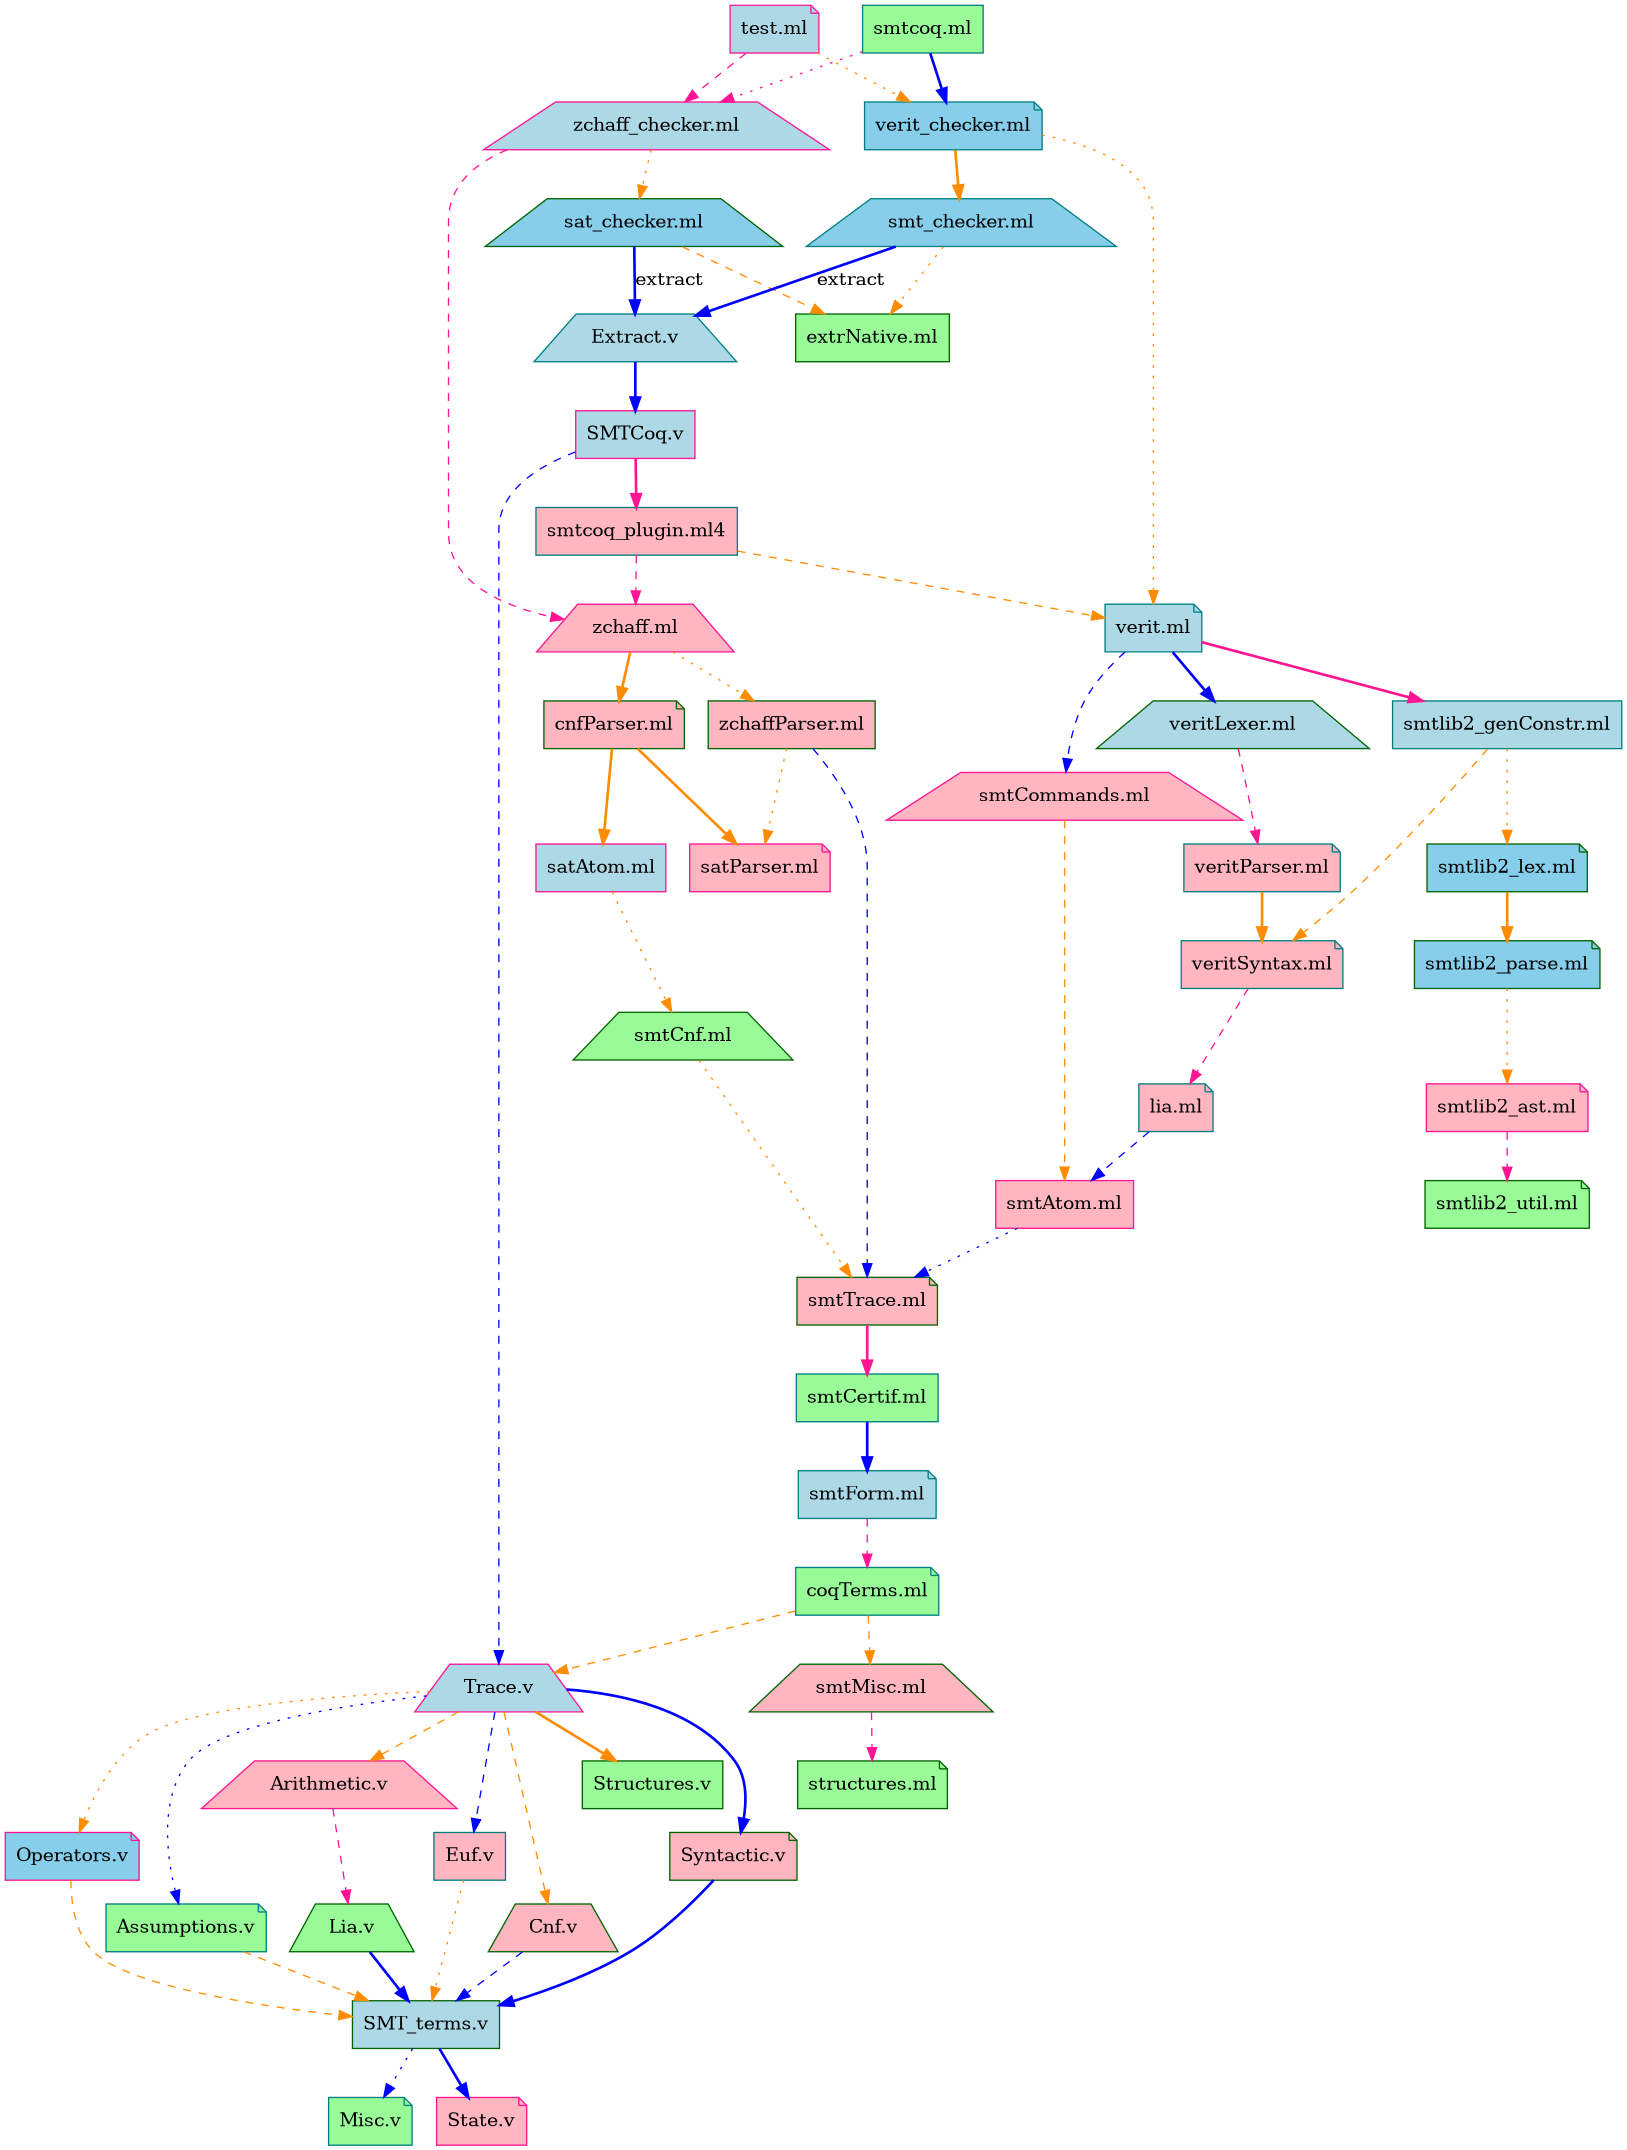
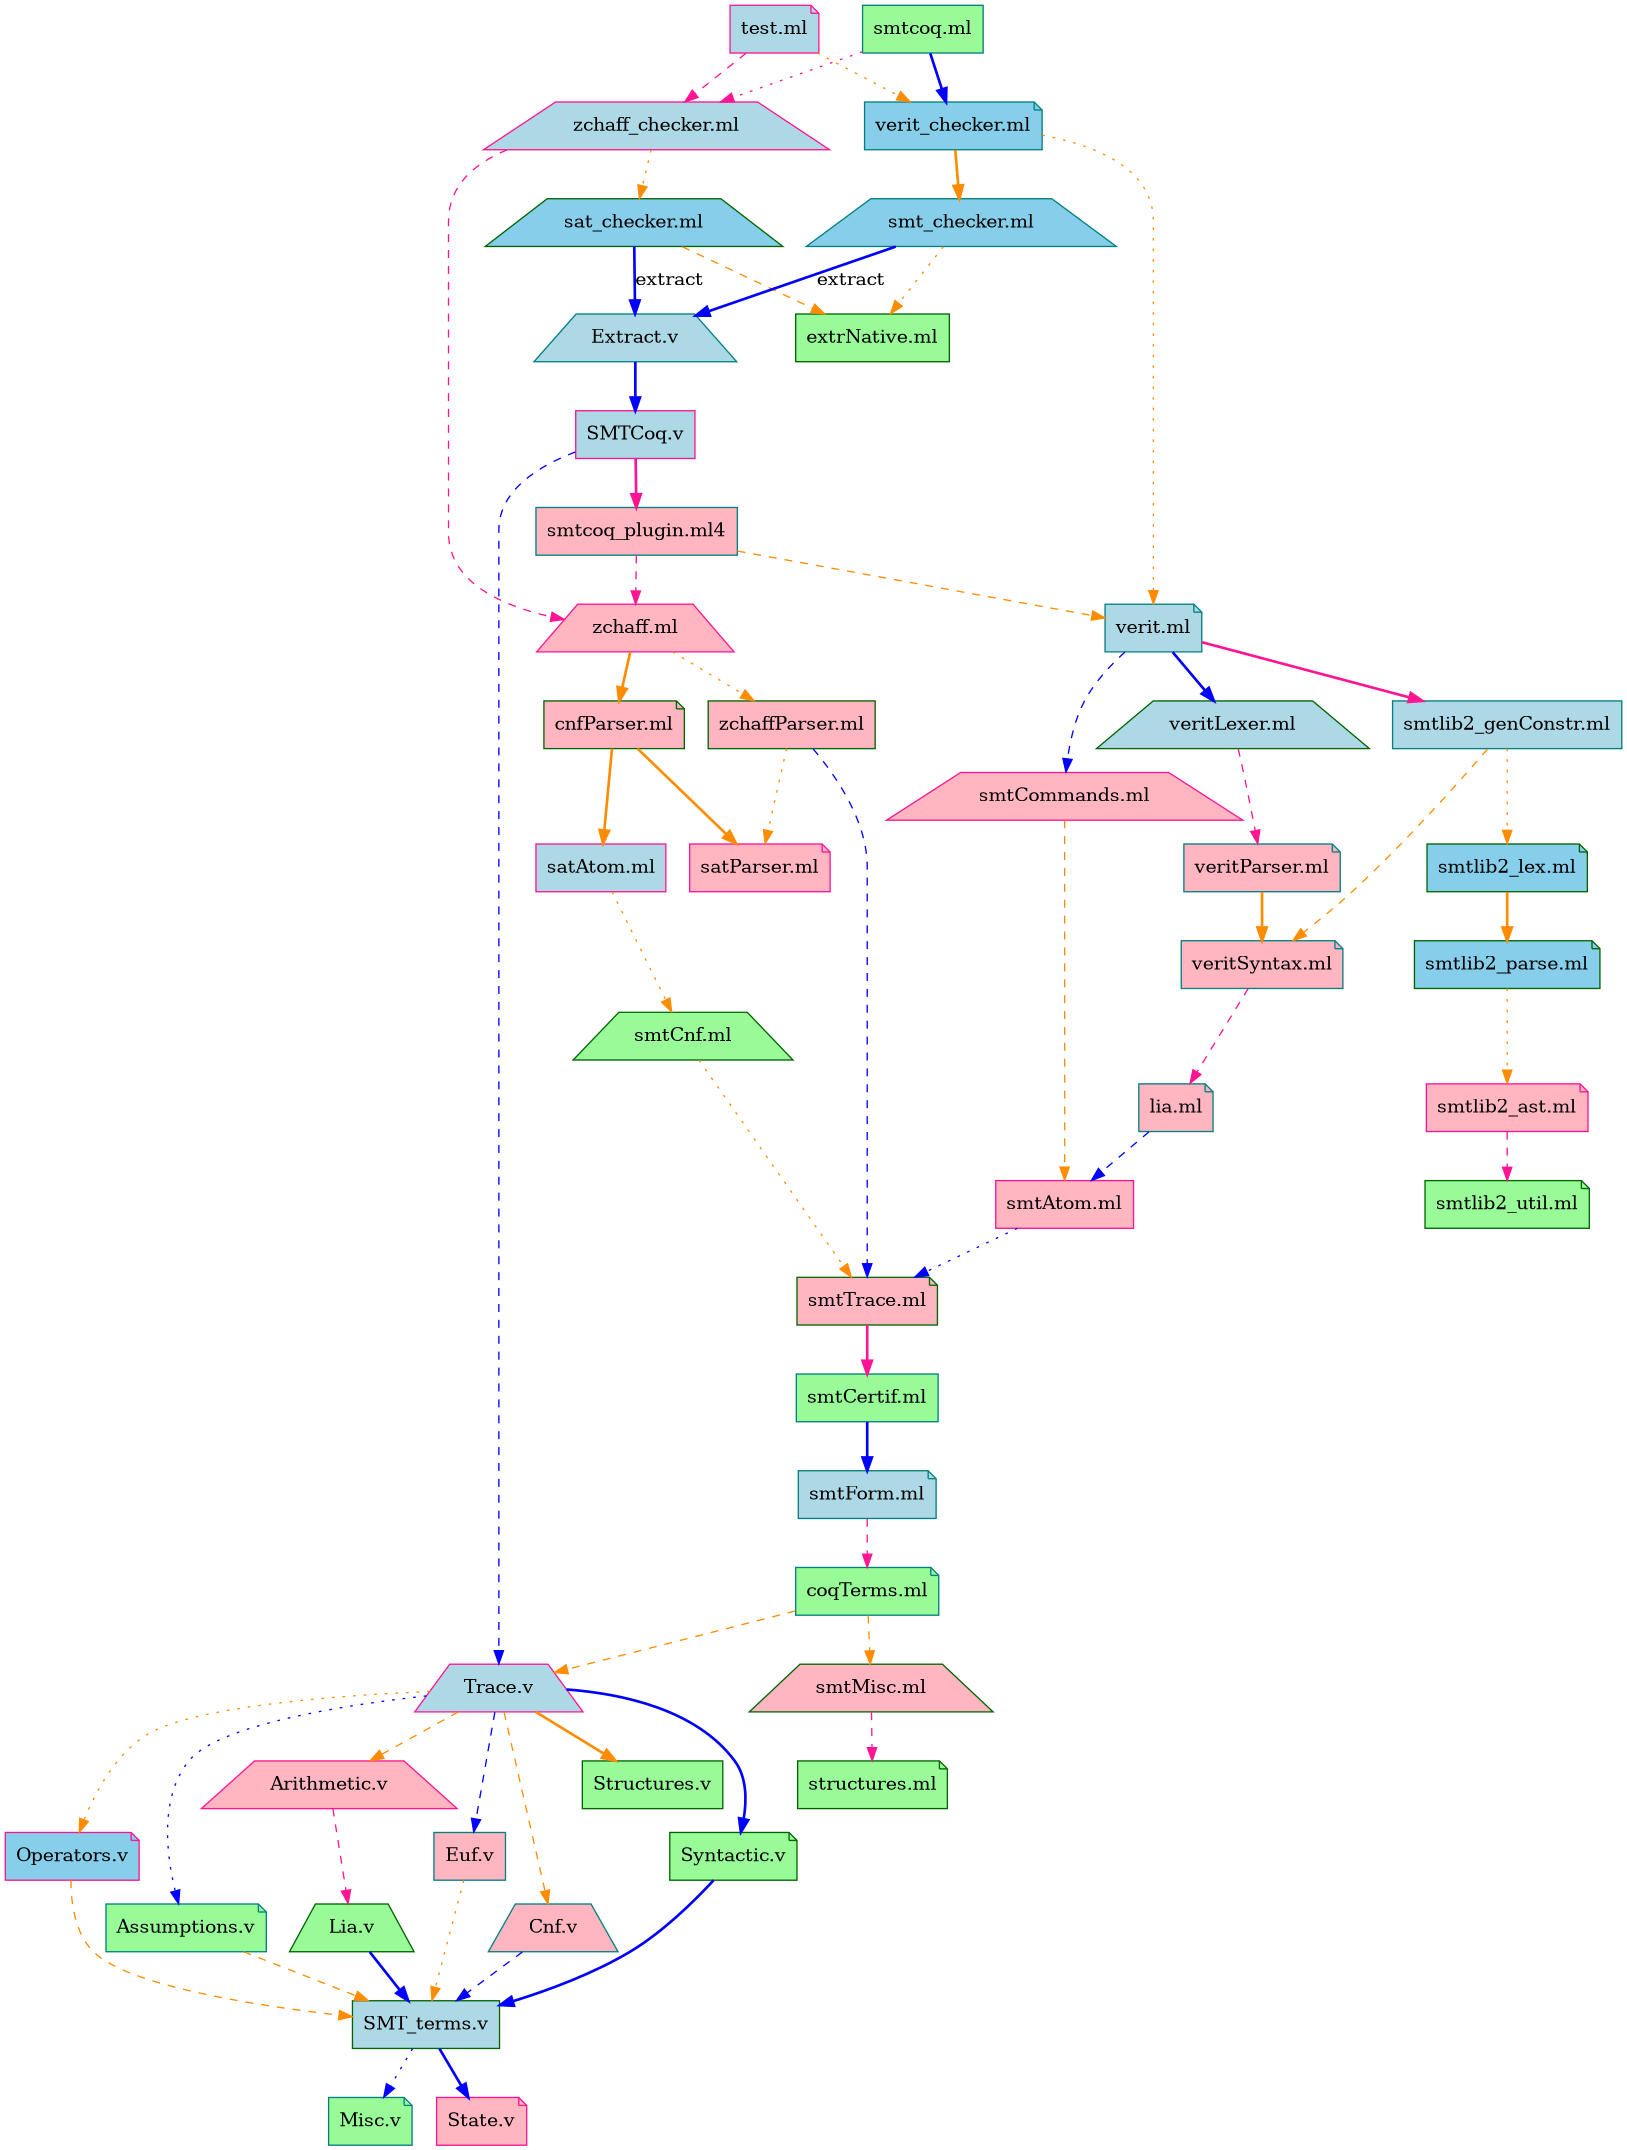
(733, 1856) -> (733, 1856)
(553, 1928) -> (553, 1928)
